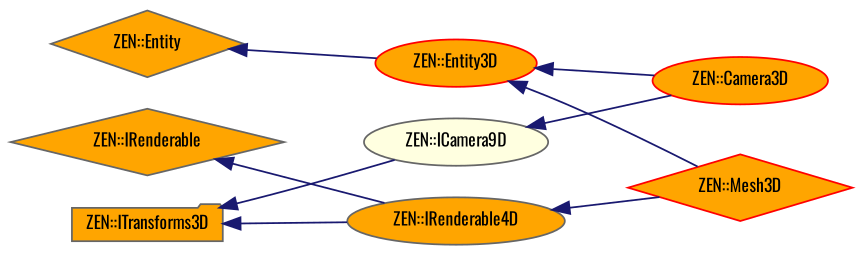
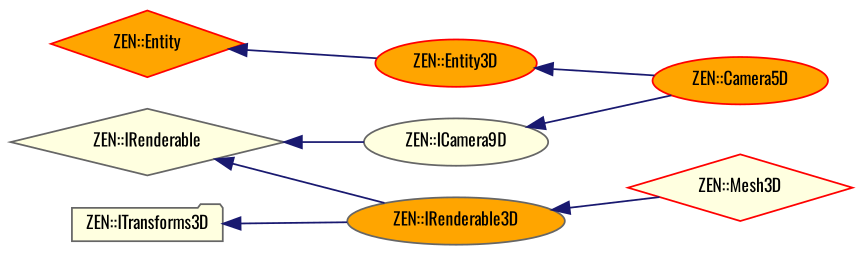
(147, 44) -> (147, 44)
(740, 81) -> (740, 81)
(613, 125) -> none
(147, 142) -> (147, 142)
(332, 178) -> (333, 142)
(740, 188) -> (740, 188)
(456, 221) -> (456, 221)
(147, 225) -> (147, 225)
